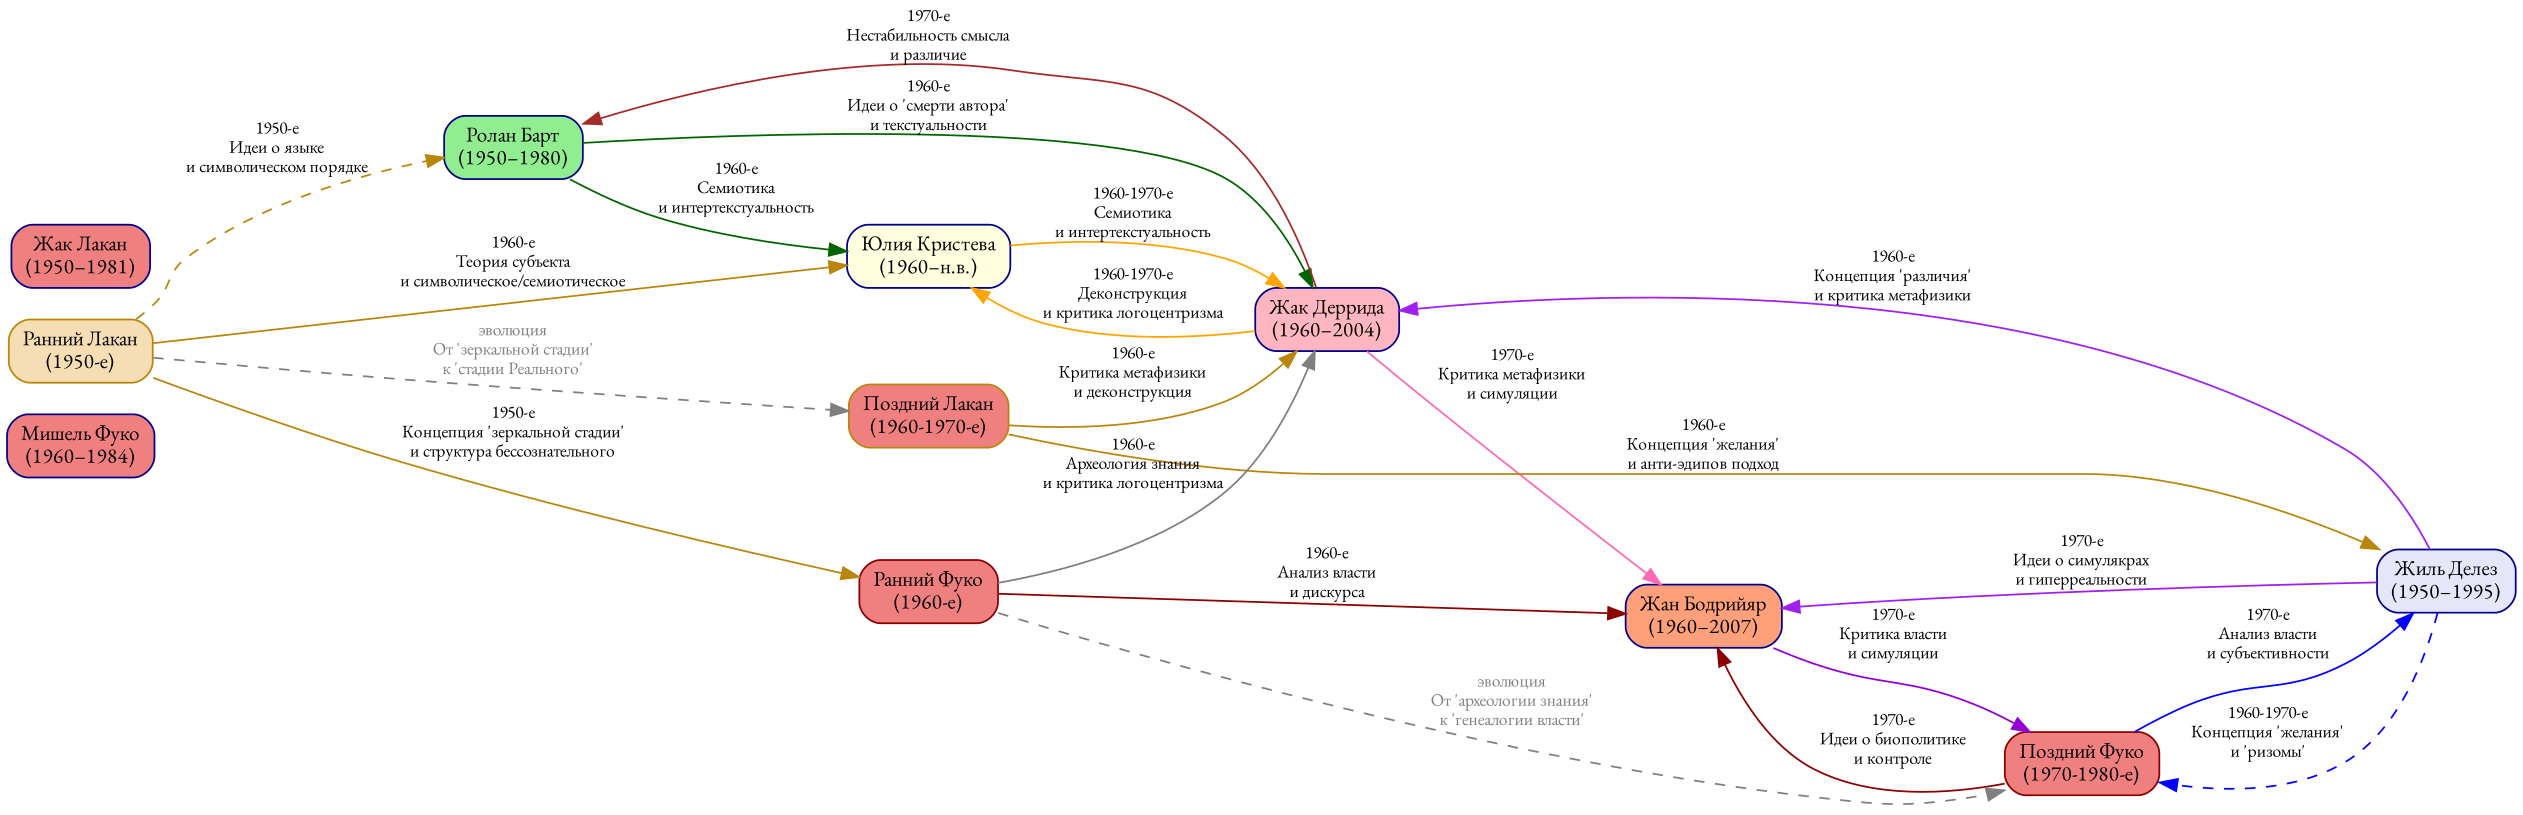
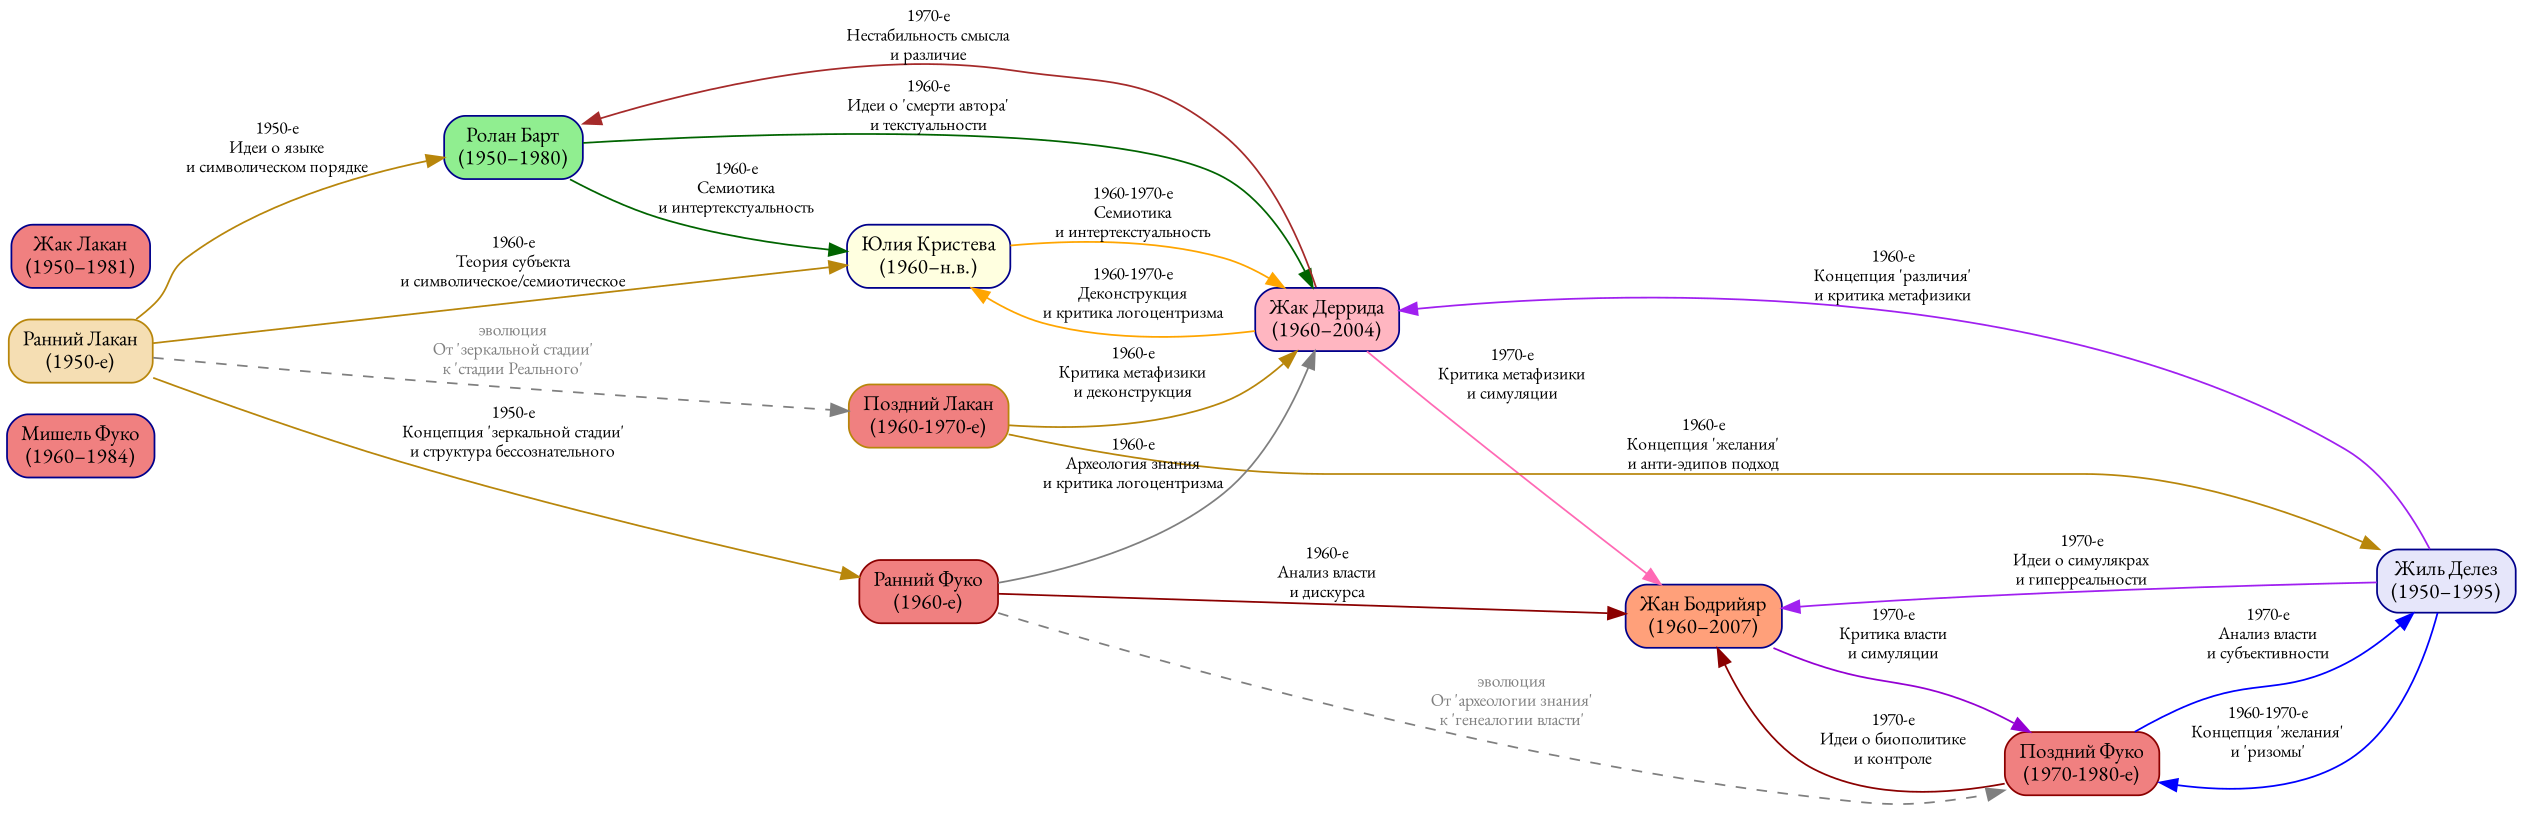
(264, 213) -> (264, 213)
(2348, 760) -> (2348, 760)
